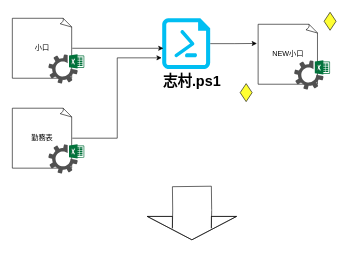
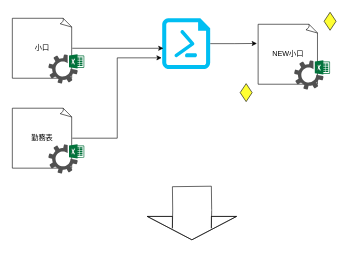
(192, 81) -> none
